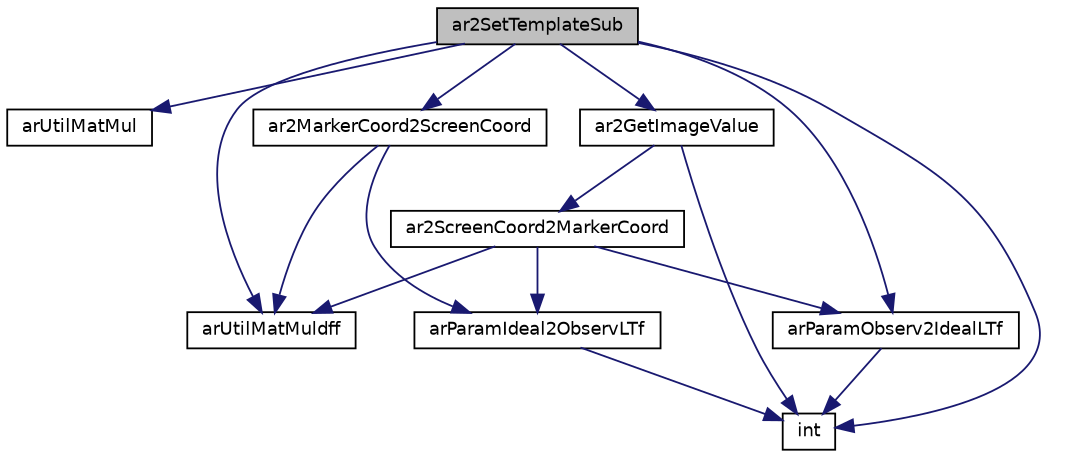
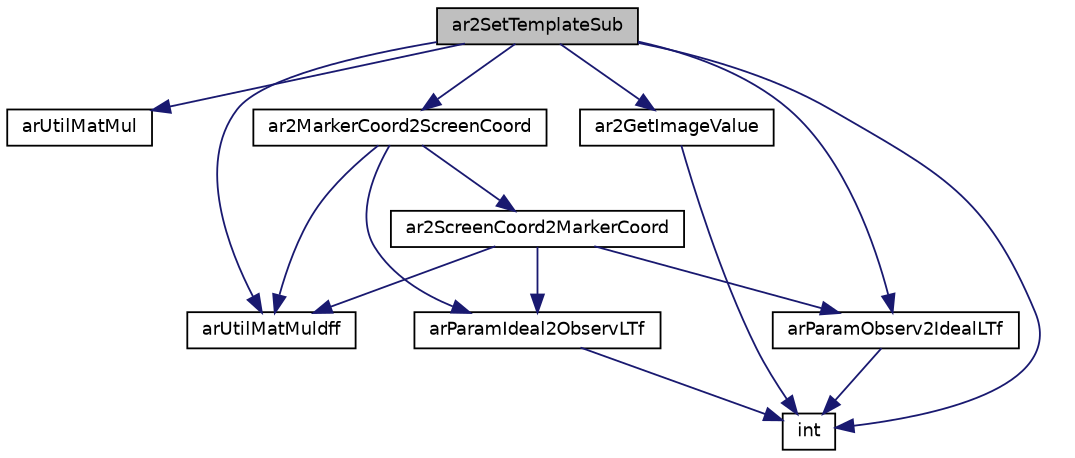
(615, 173) -> (461, 173)
